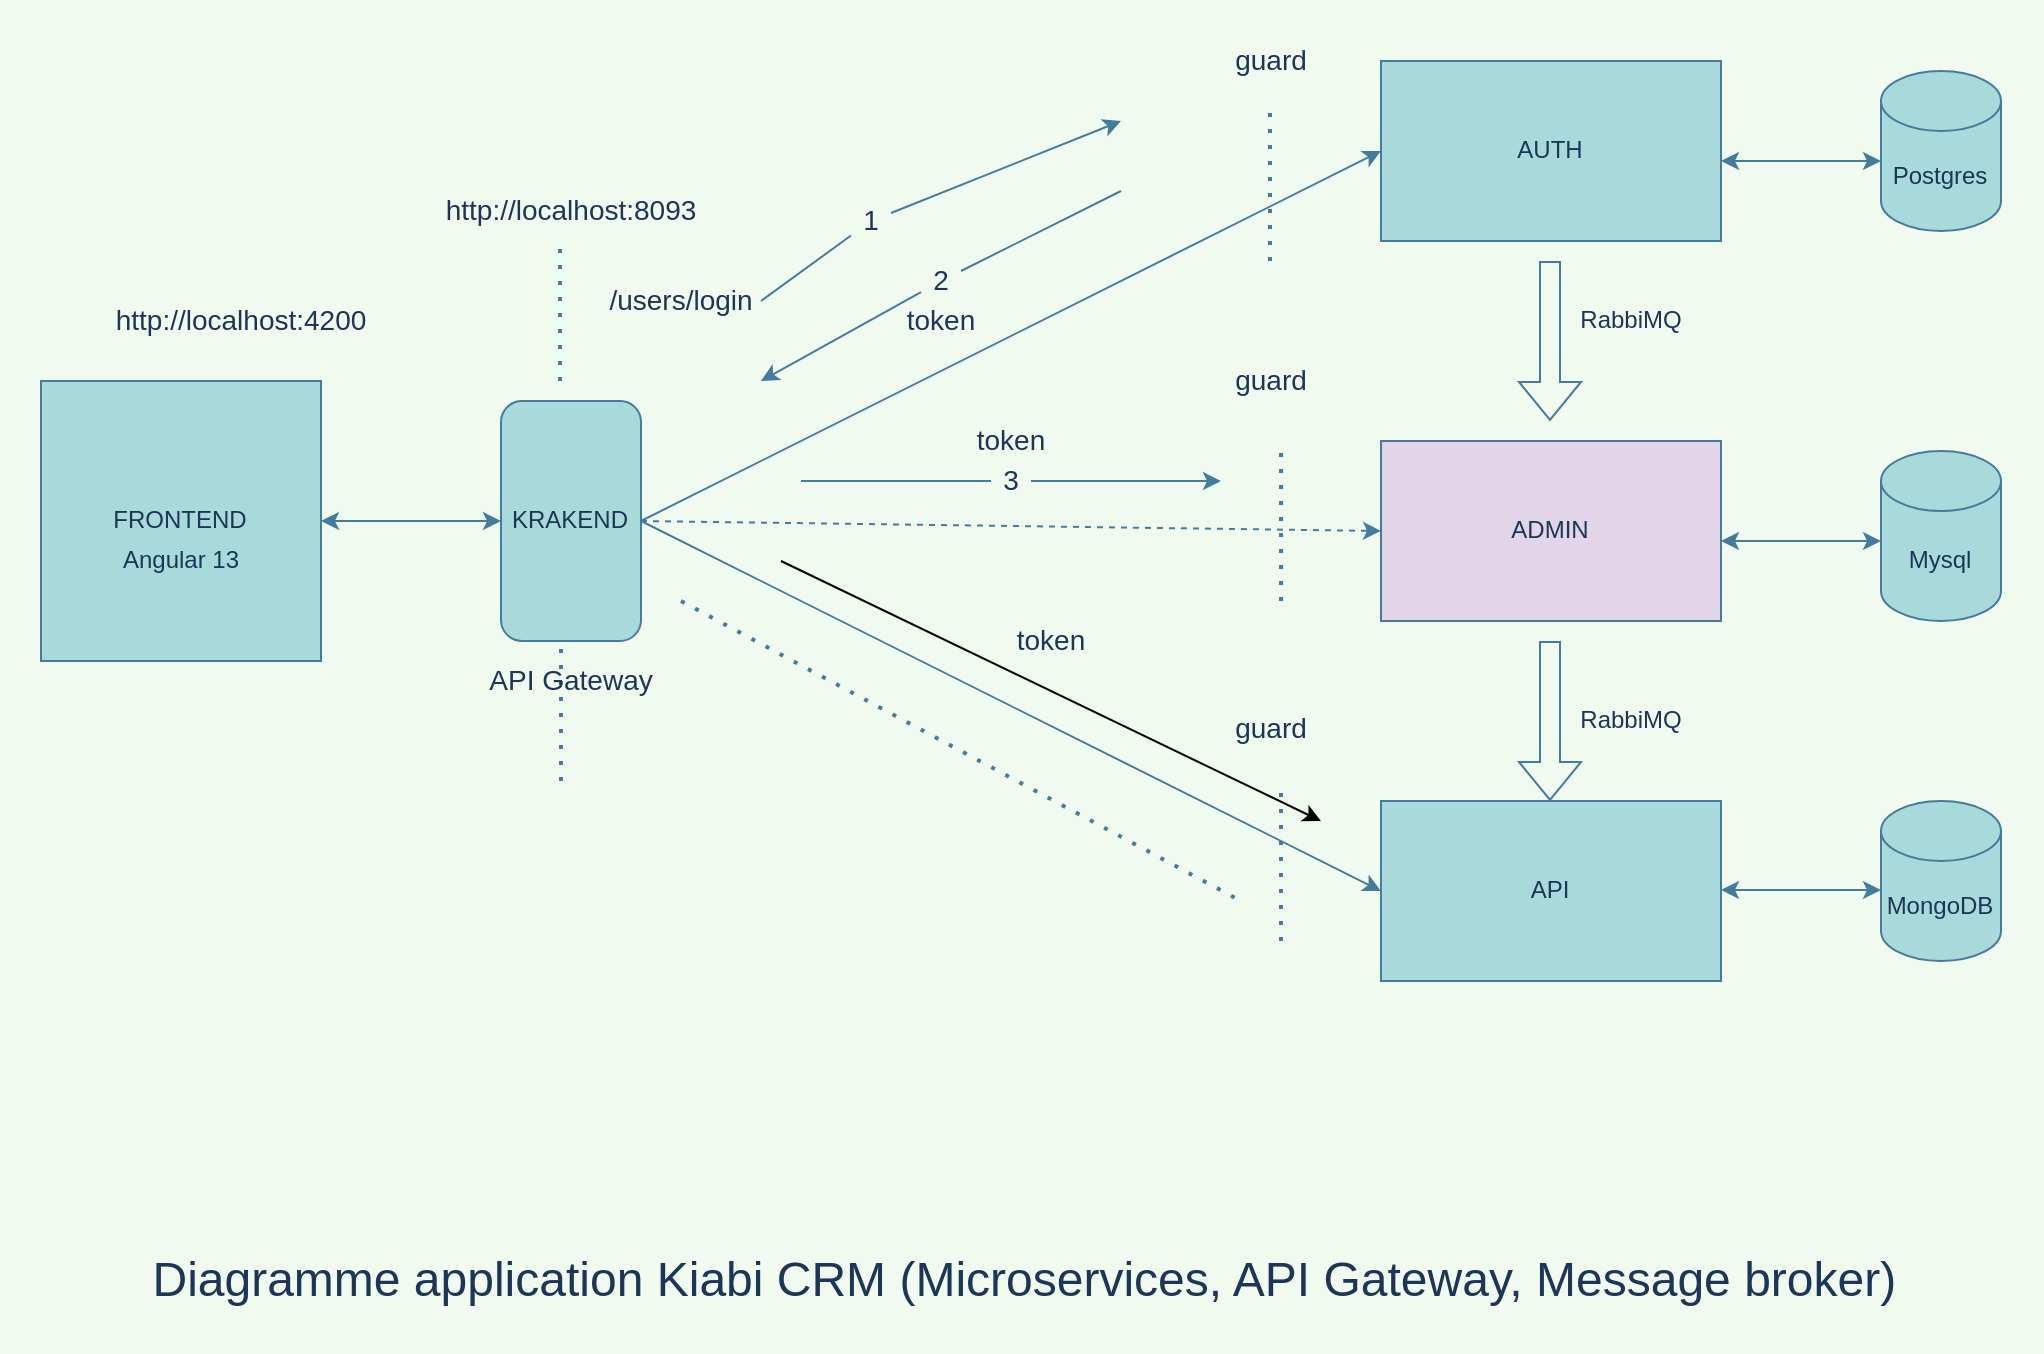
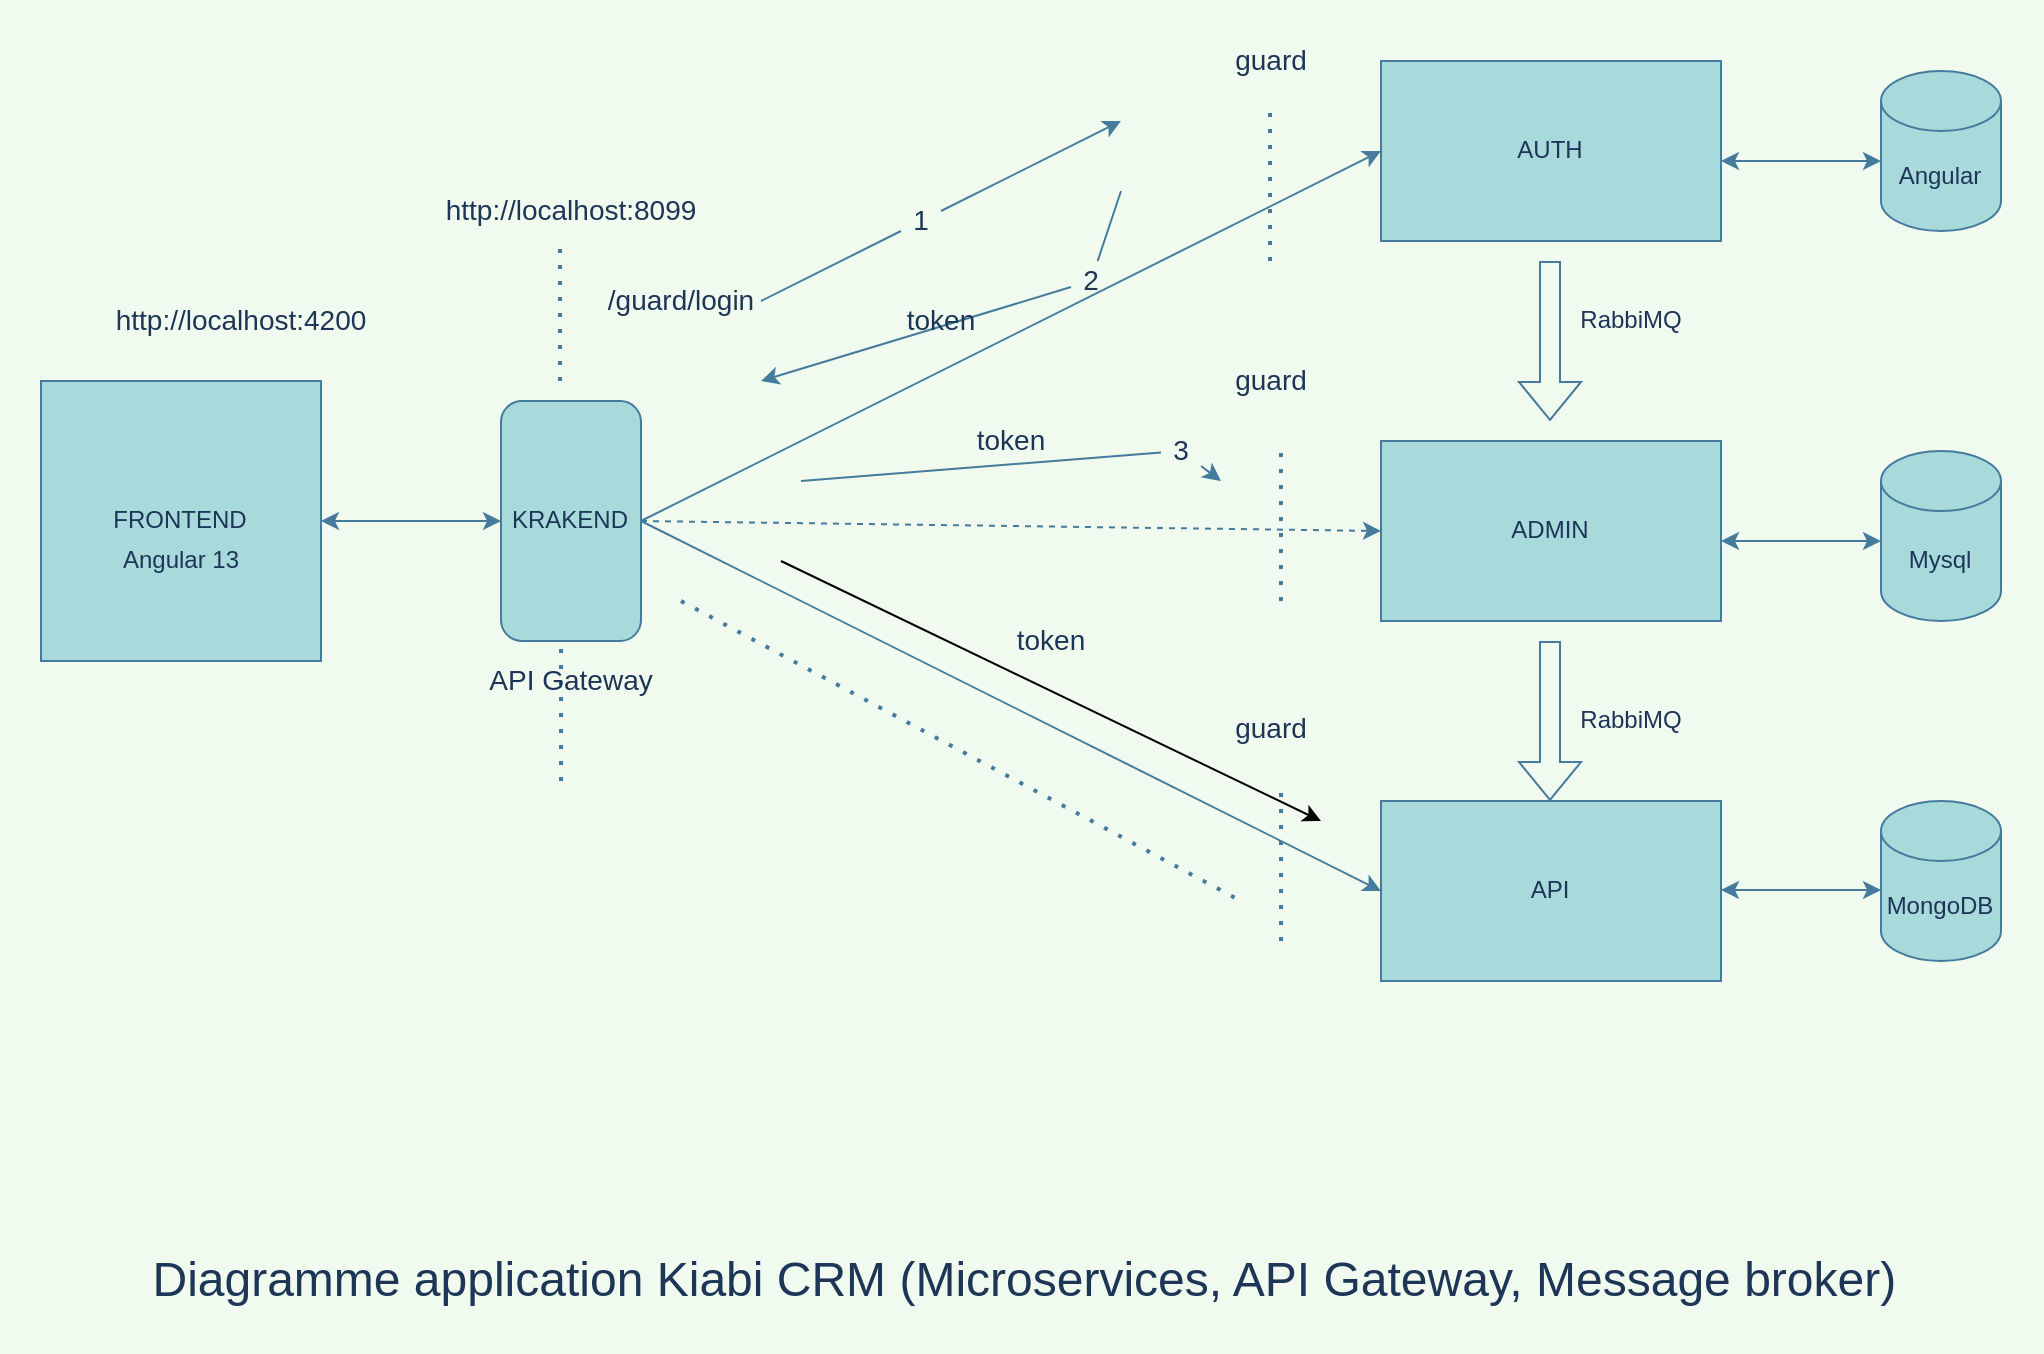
(1941, 177) -> (1941, 177)
(572, 211) -> (572, 211)
(871, 221) -> (921, 221)
(941, 281) -> (1091, 281)
(682, 301) -> (682, 301)
(1011, 481) -> (1181, 451)
(1551, 531) -> (1551, 531)
